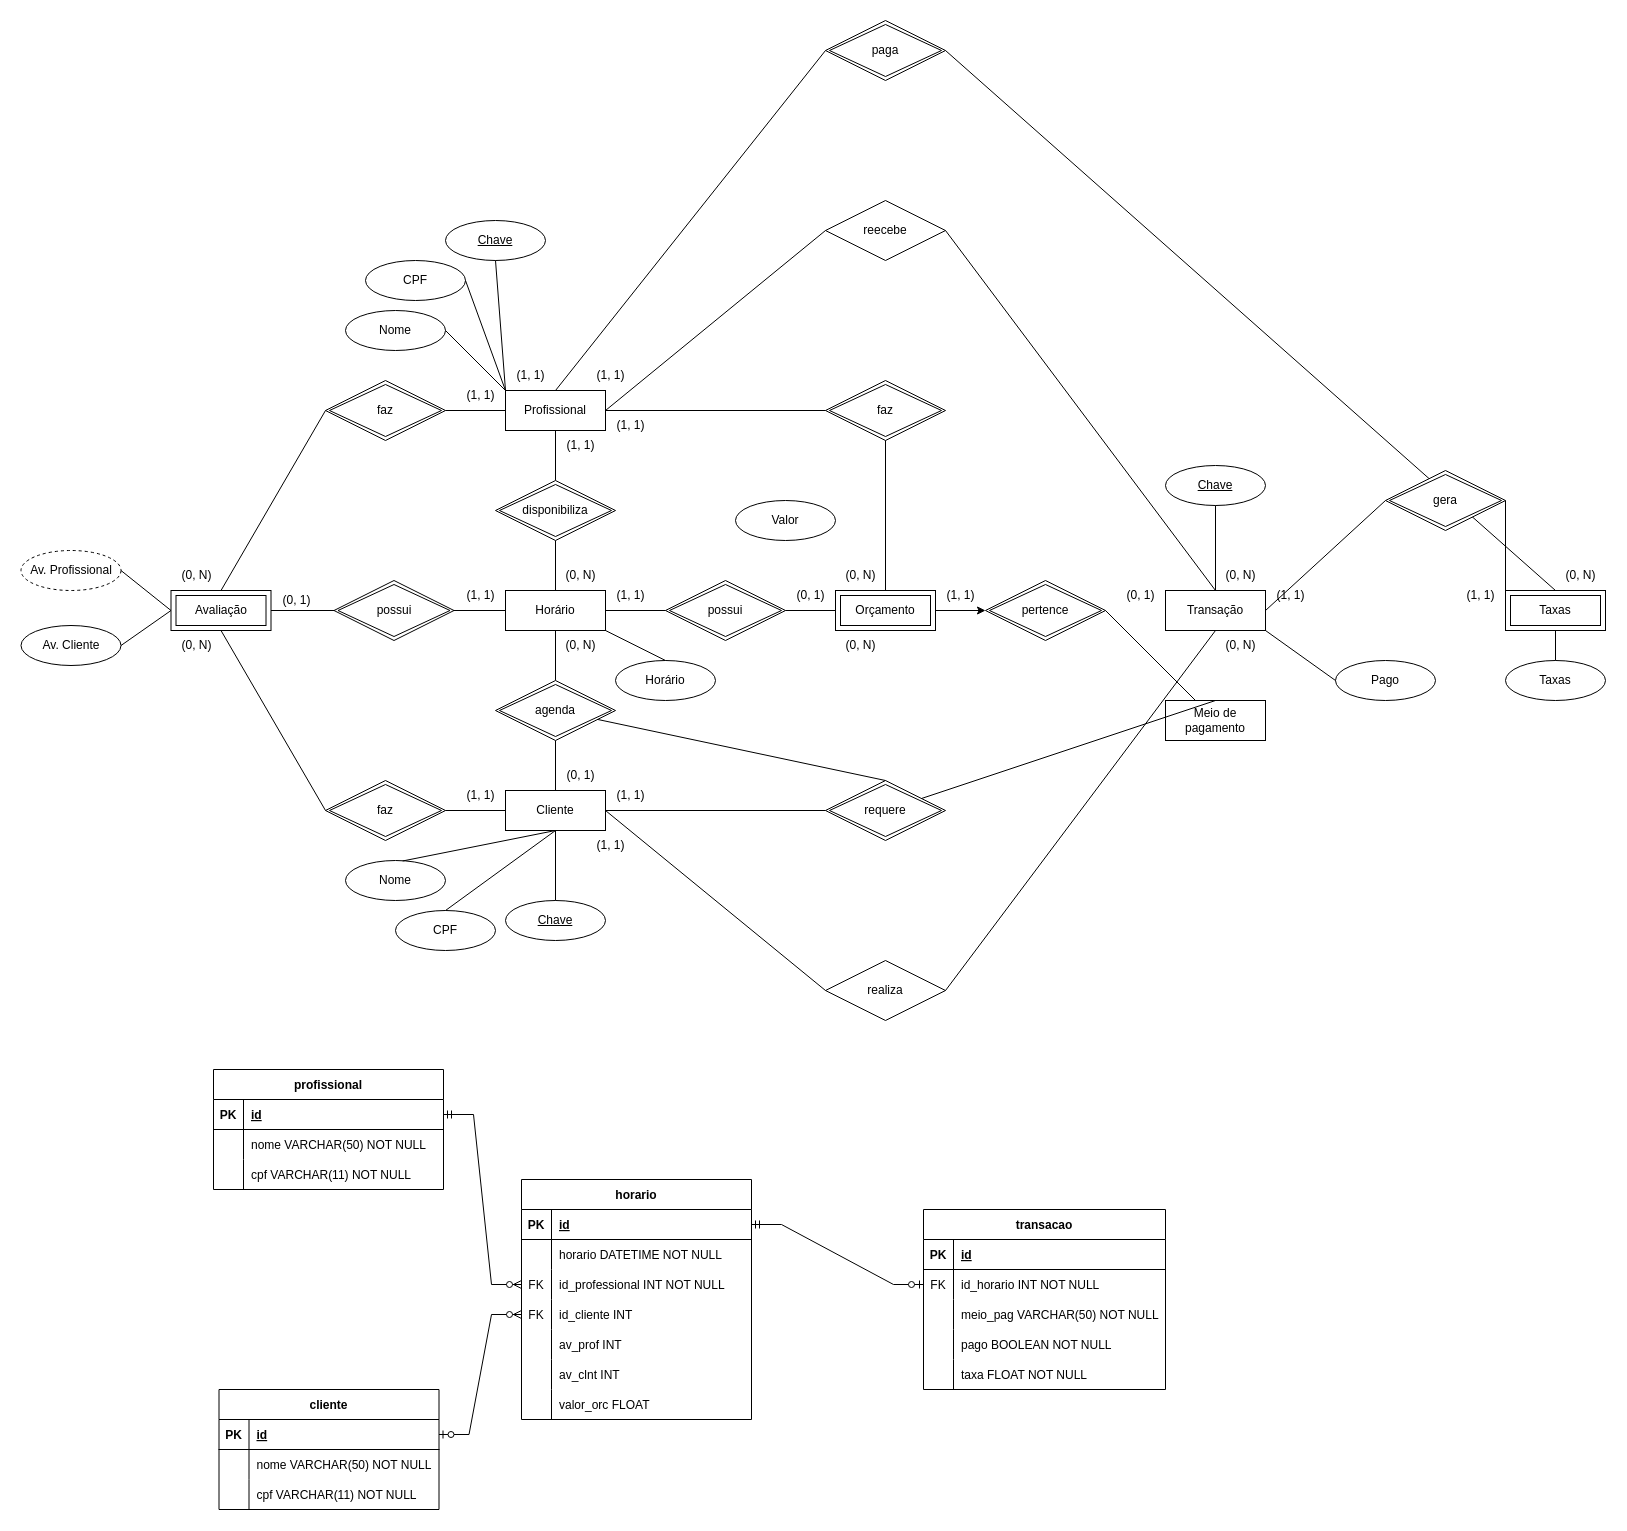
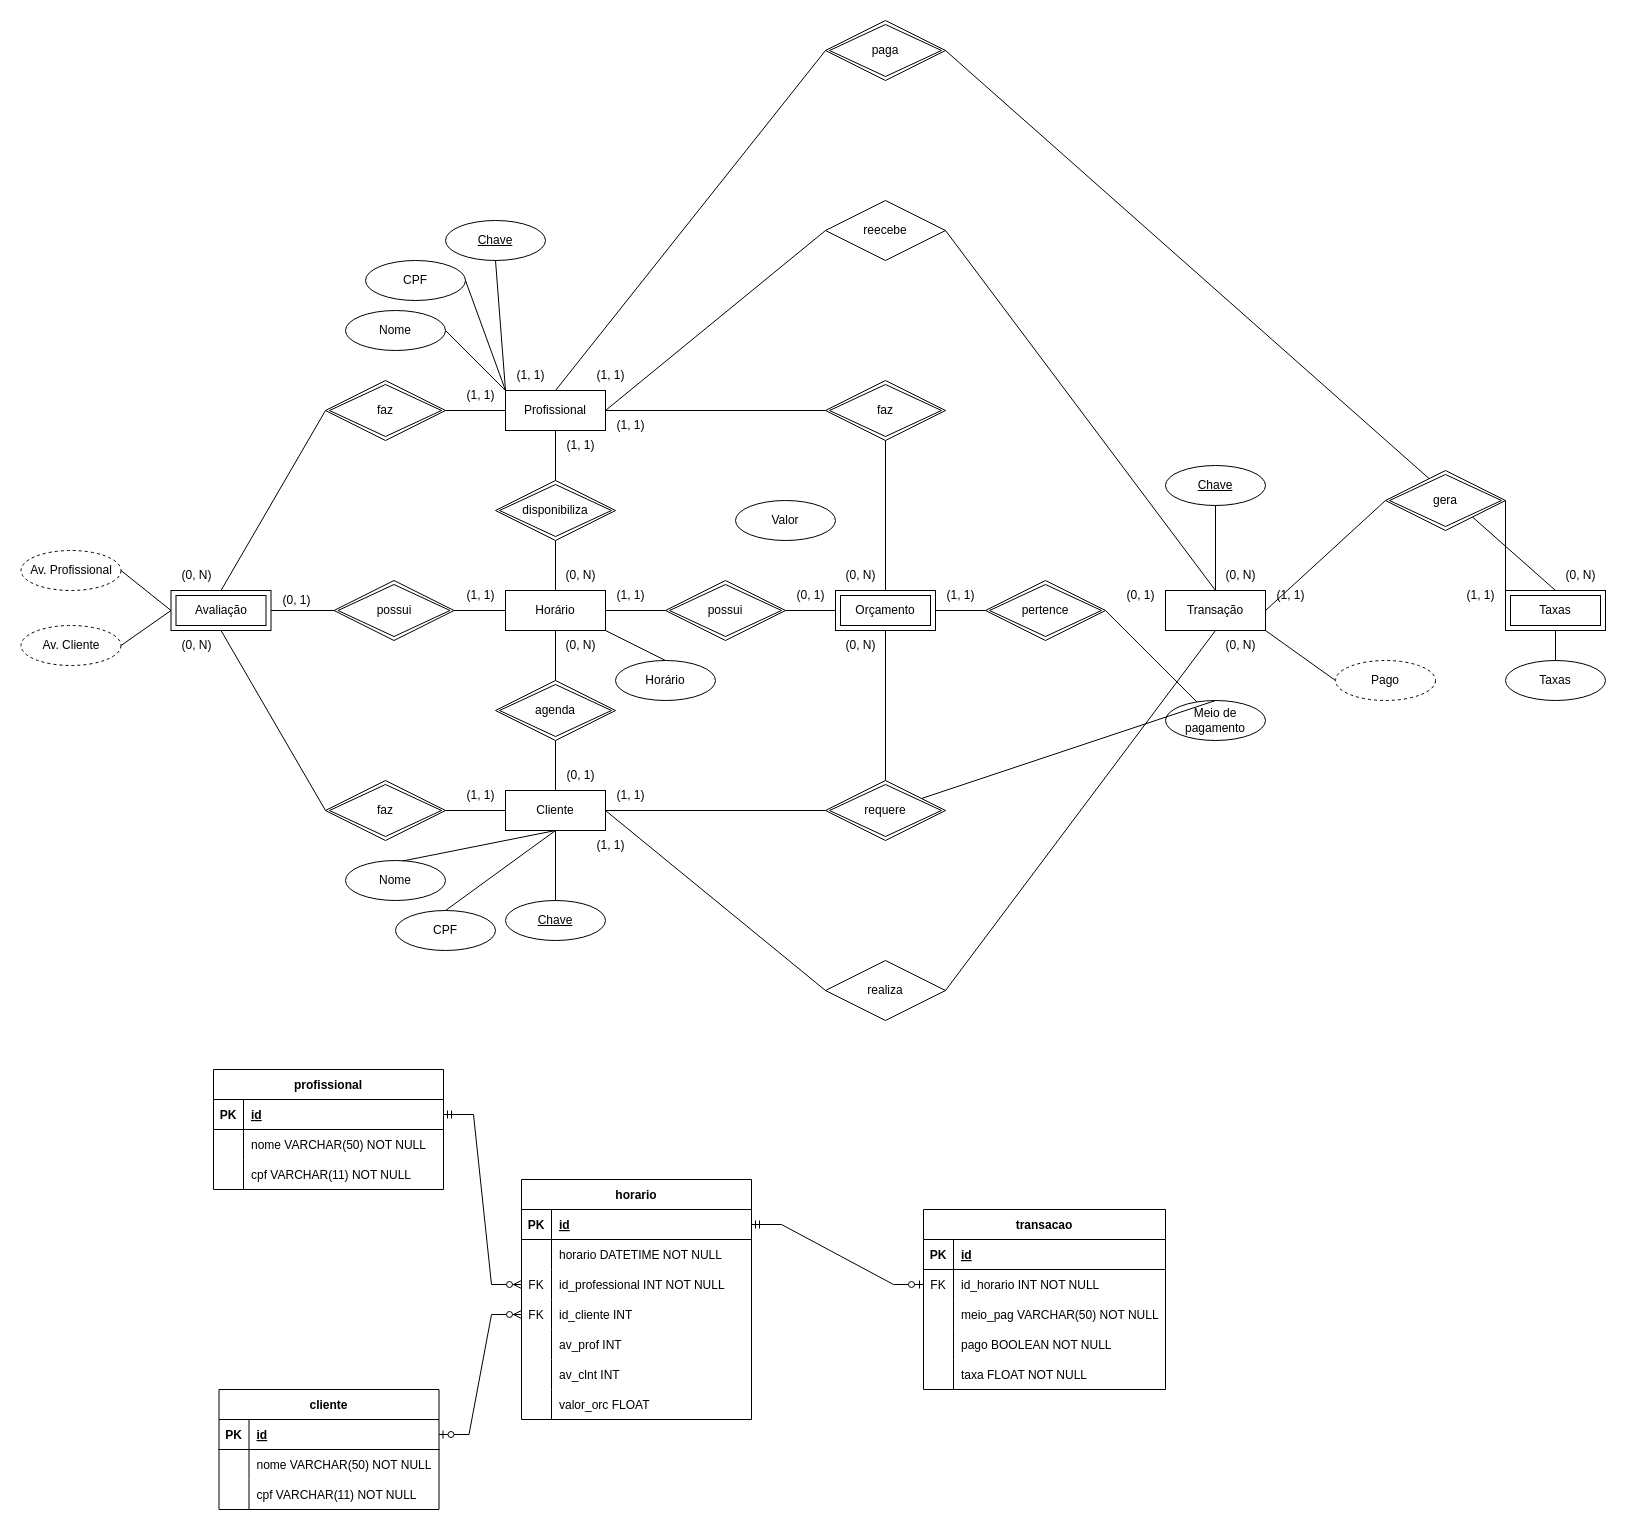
(977, 611) -> (980, 611)
(71, 646) -> (71, 646)
(1386, 681) -> (1386, 681)
(1216, 721) -> (1216, 721)
(742, 750) -> (886, 706)
